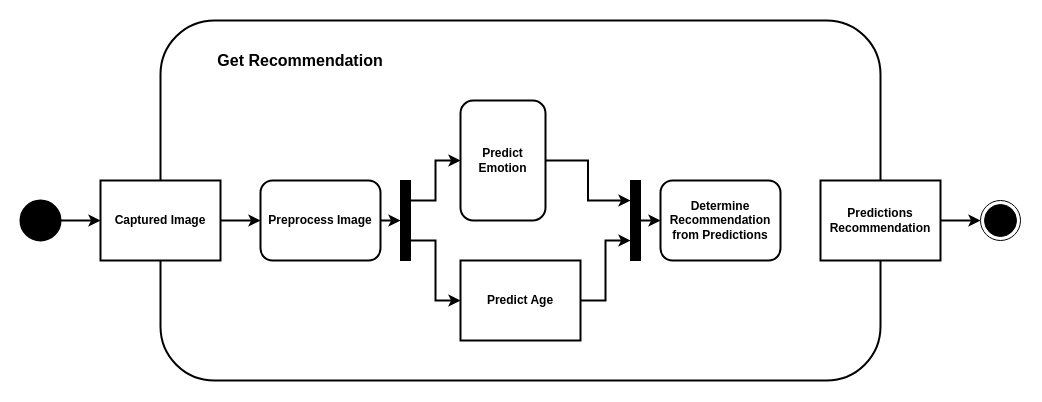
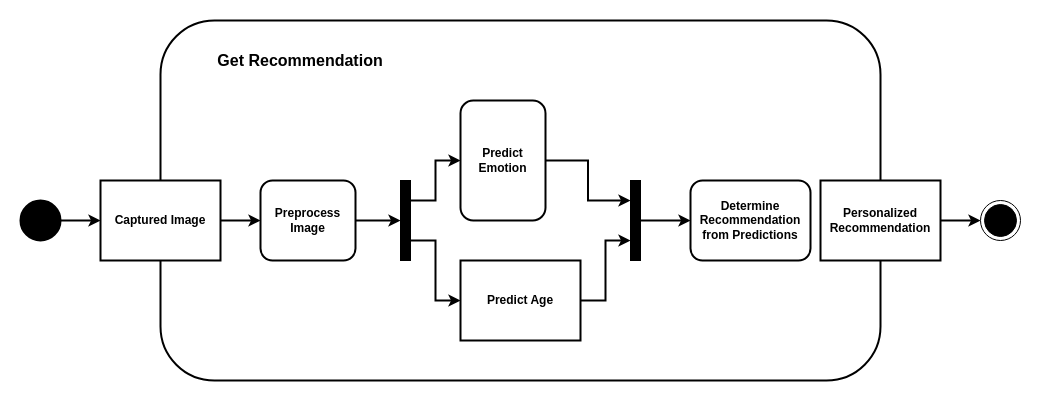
(321, 221) -> (308, 221)
(721, 221) -> (751, 221)
(881, 221) -> (881, 221)
